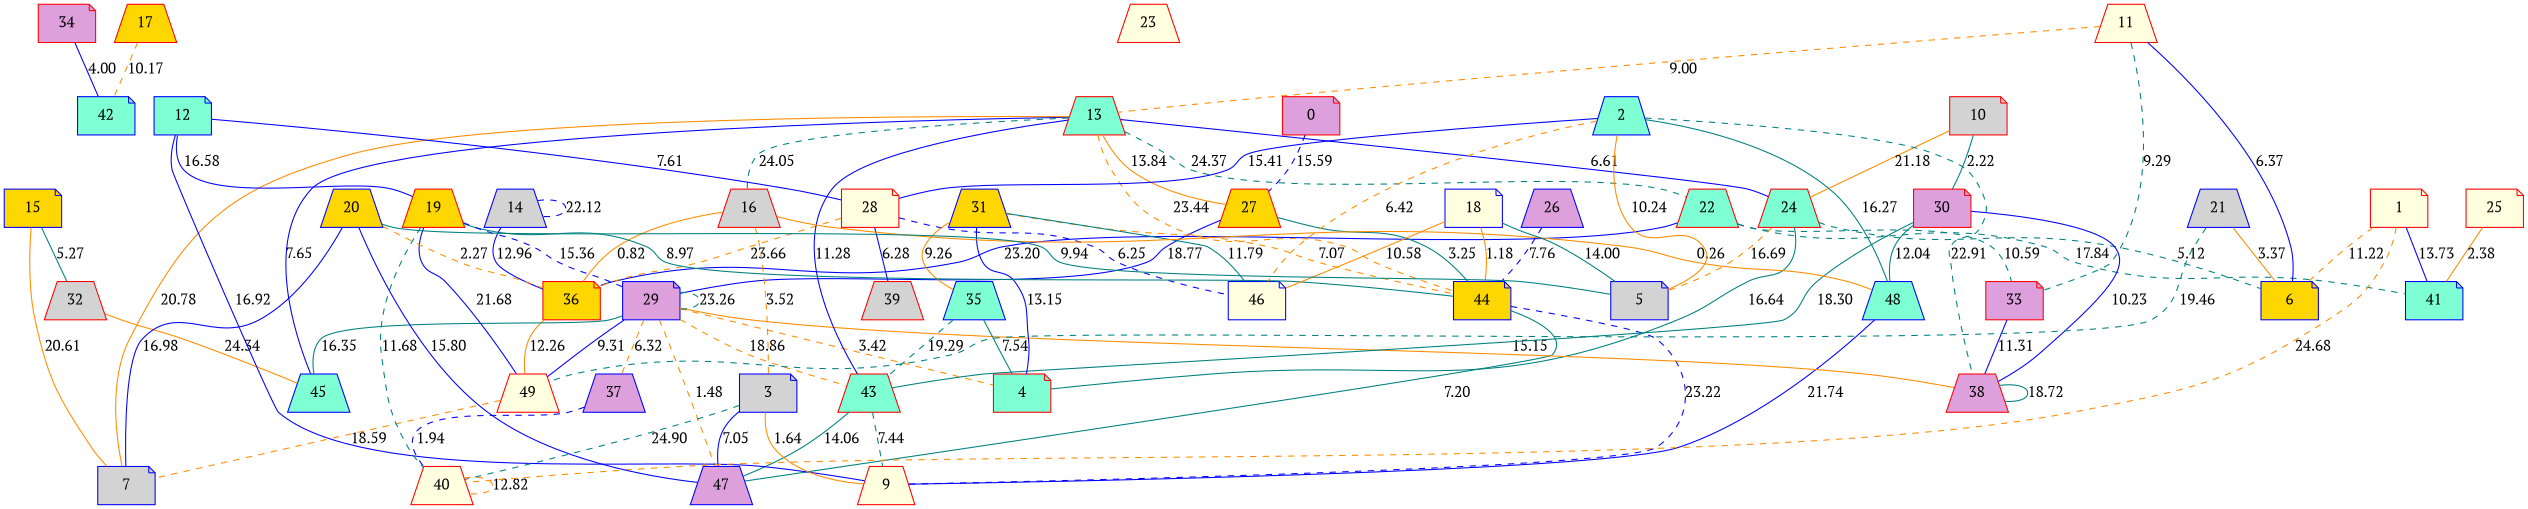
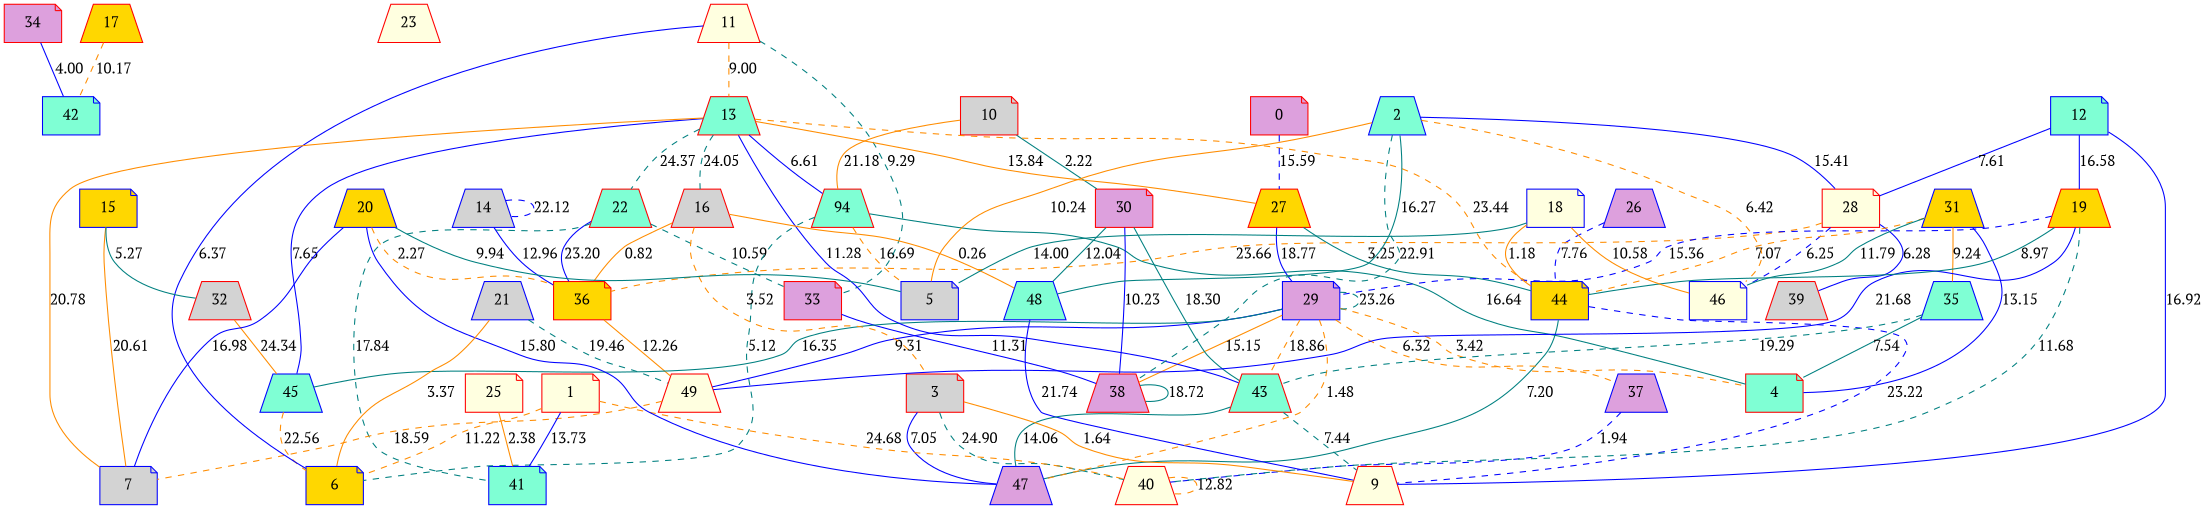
(1789, 208) -> (843, 208)
(939, 254) -> (1967, 254)
(768, 393) -> (935, 393)
none -> (283, 446)
